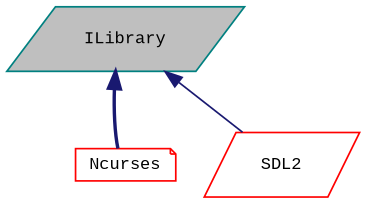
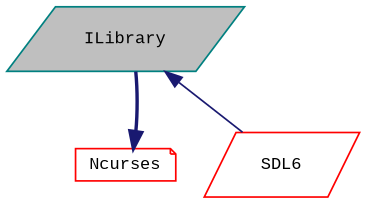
(115, 119) -> (137, 102)
(282, 165) -> (282, 165)
